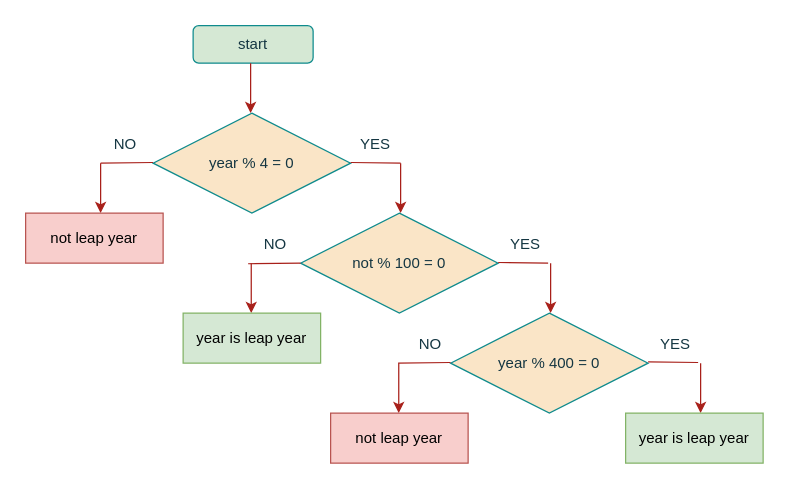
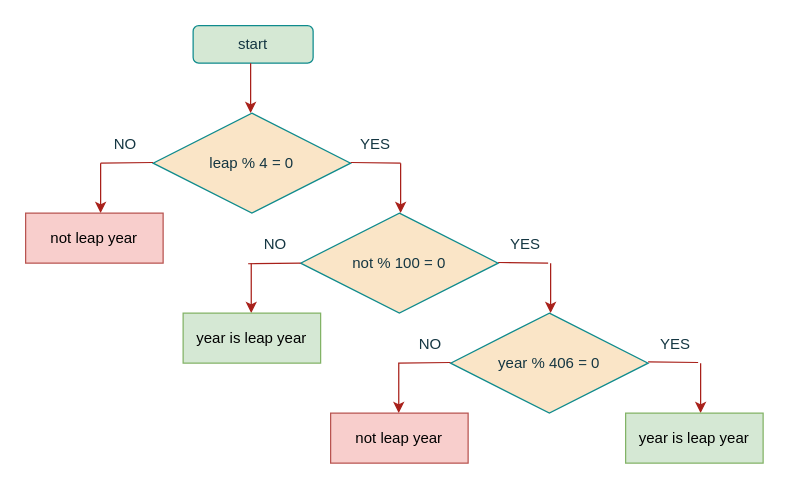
(252, 163) -> (252, 163)
(549, 363) -> (549, 363)
